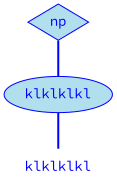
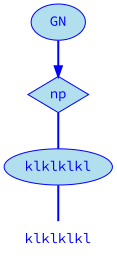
none -> (58, 22)
